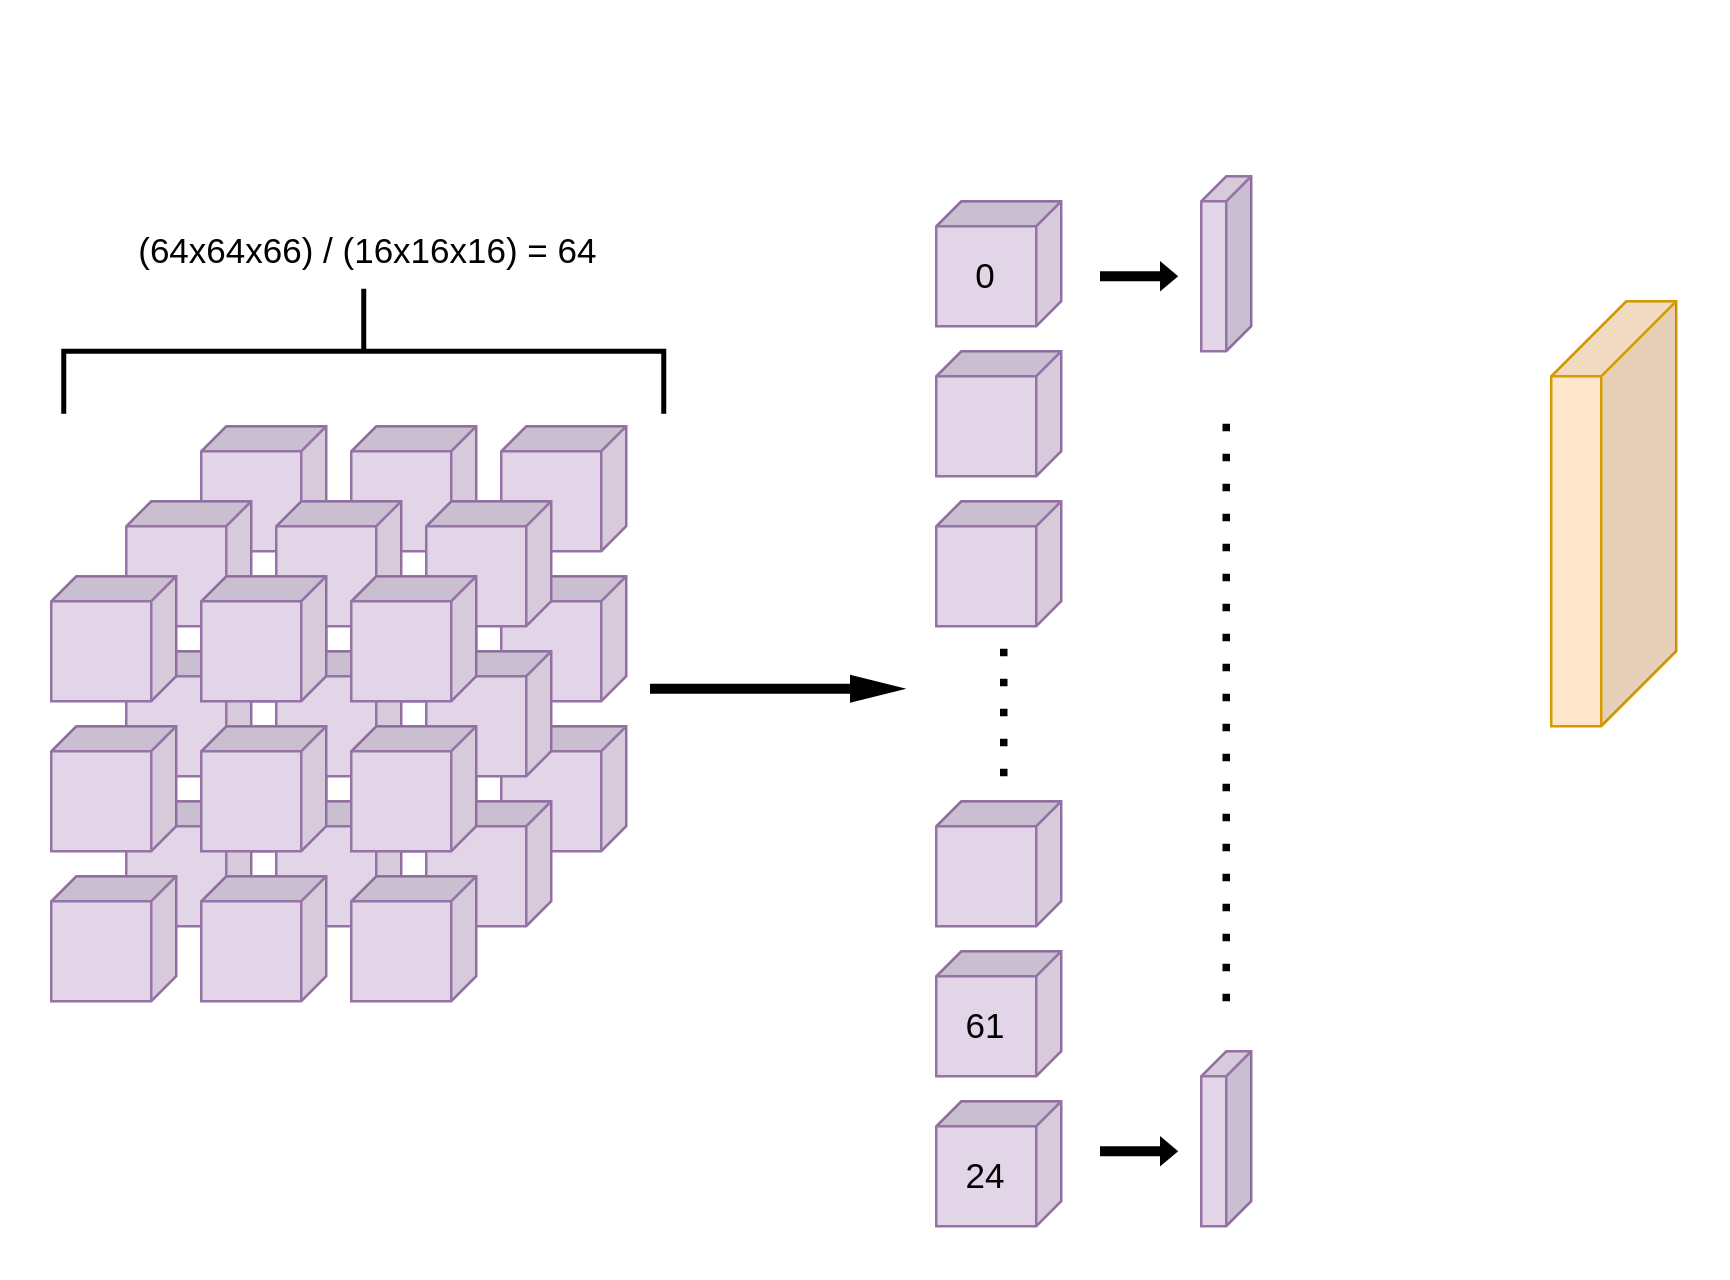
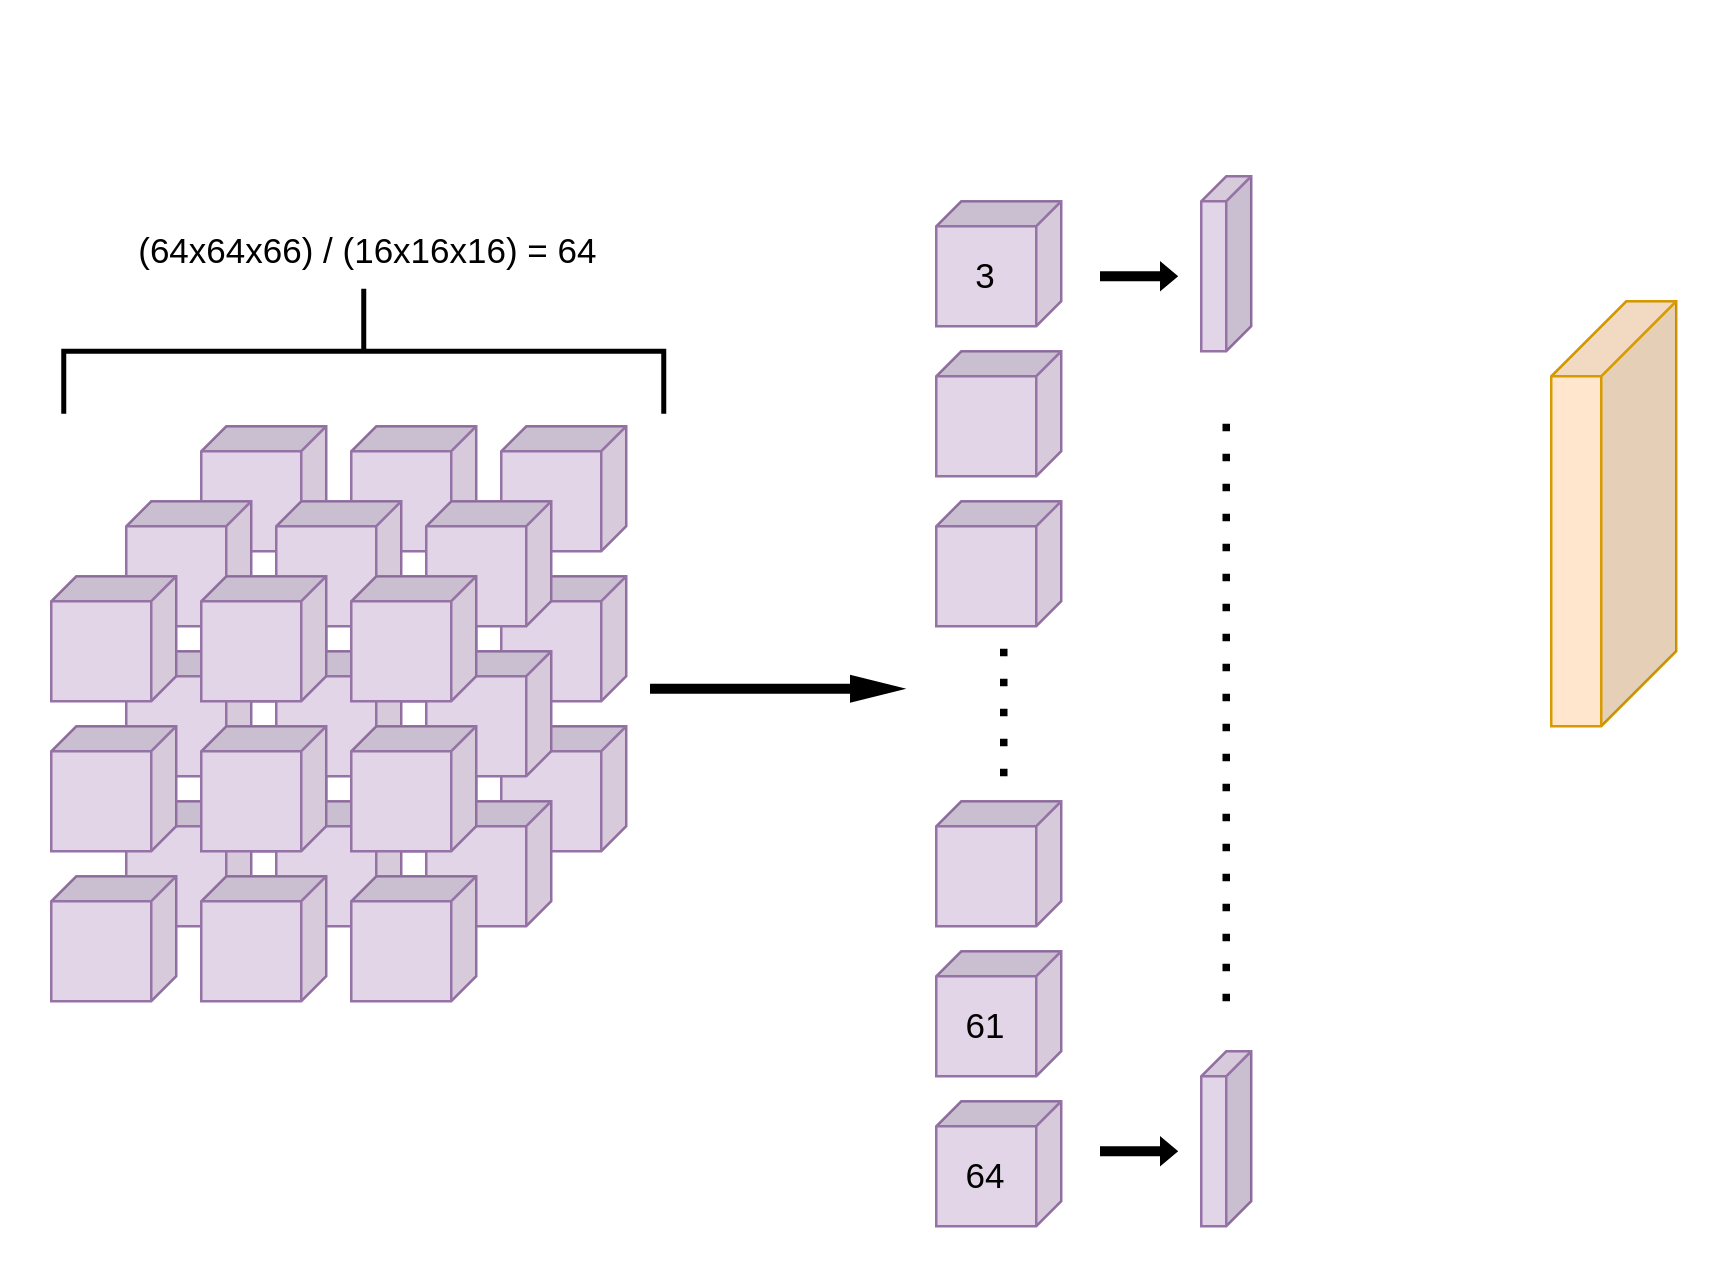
(986, 276) -> (986, 276)
(986, 1176) -> (986, 1176)
